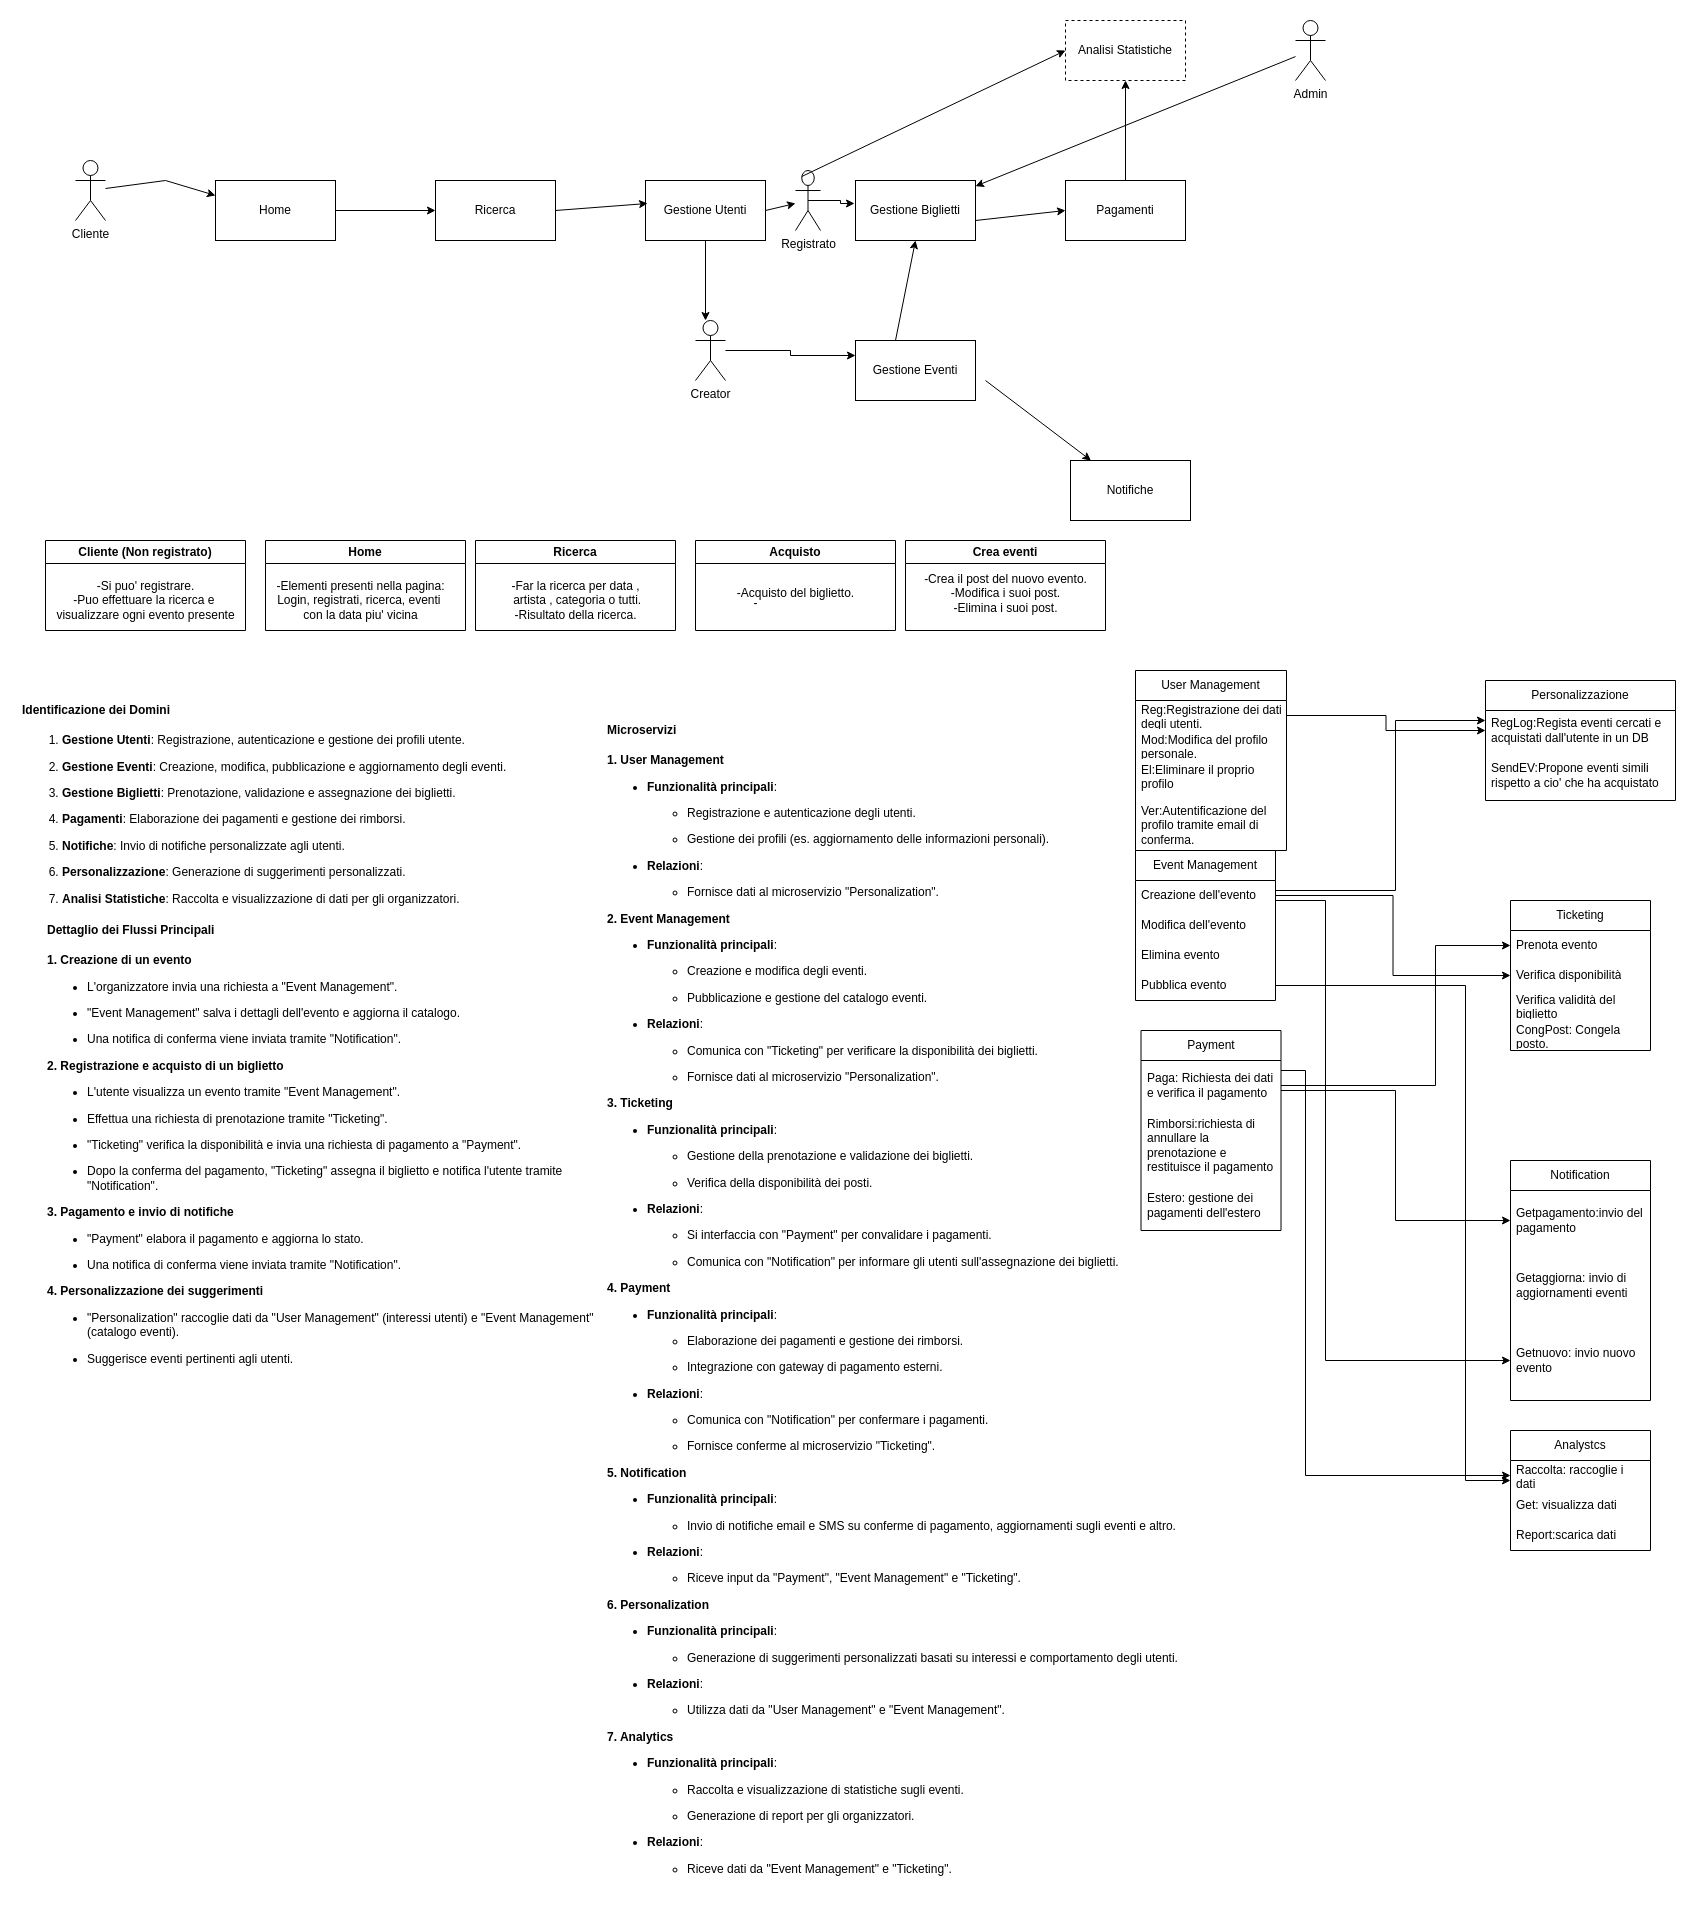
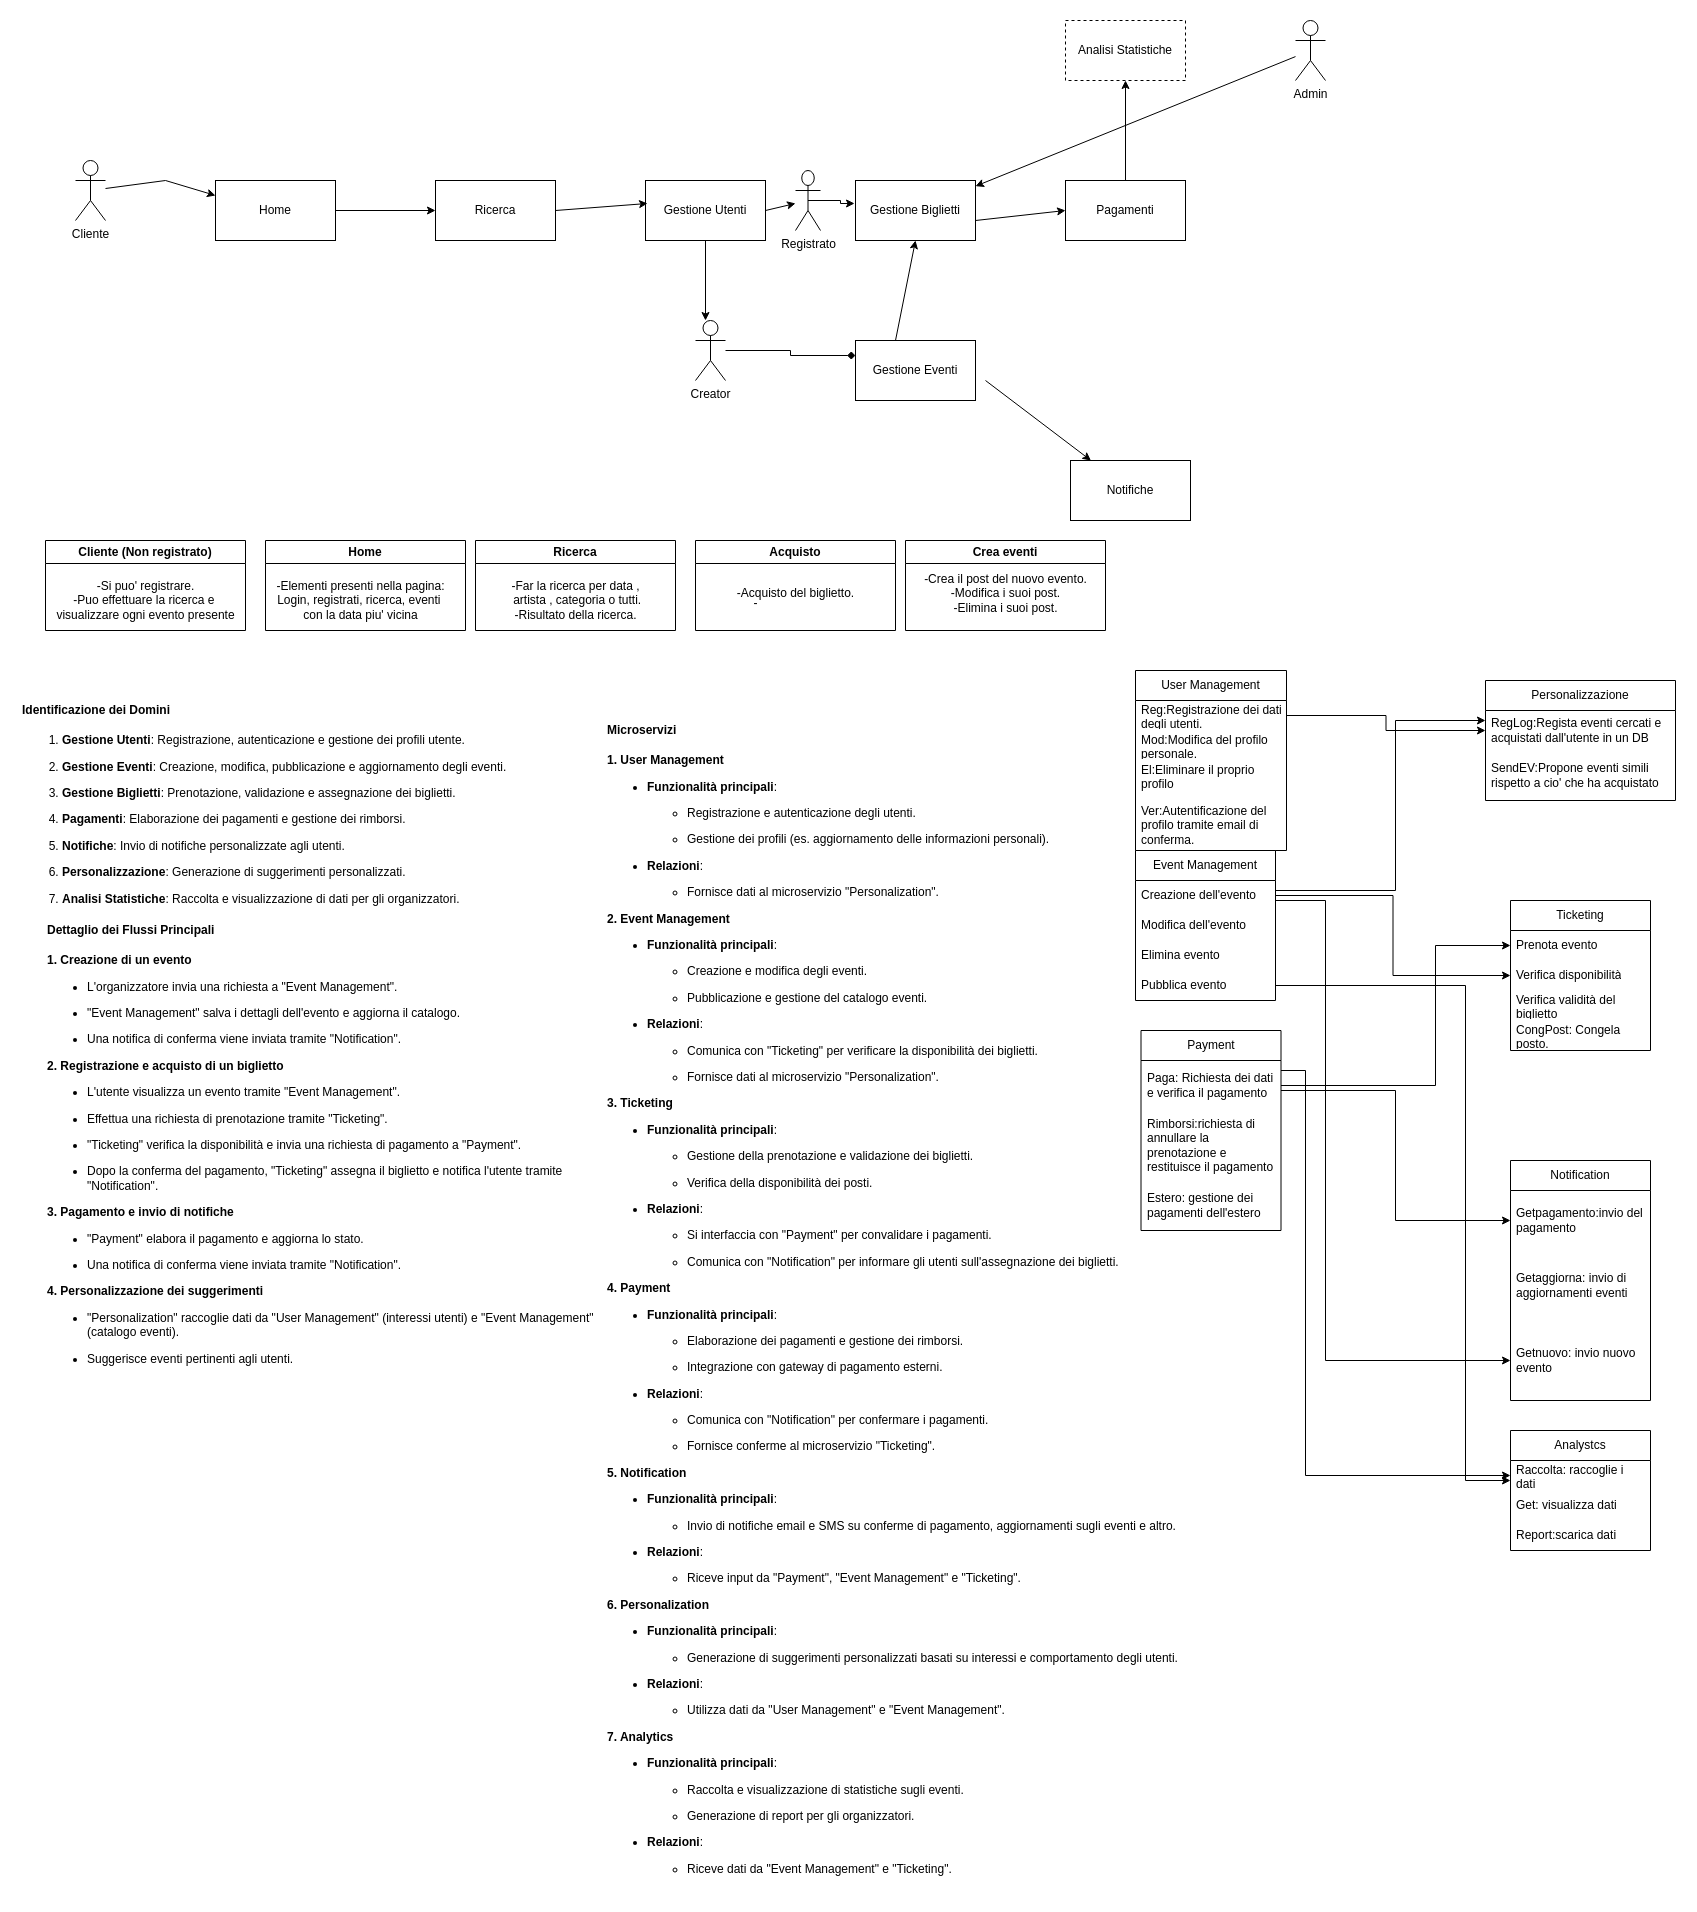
(930, 115) -> none
(847, 356) -> (846, 356)
